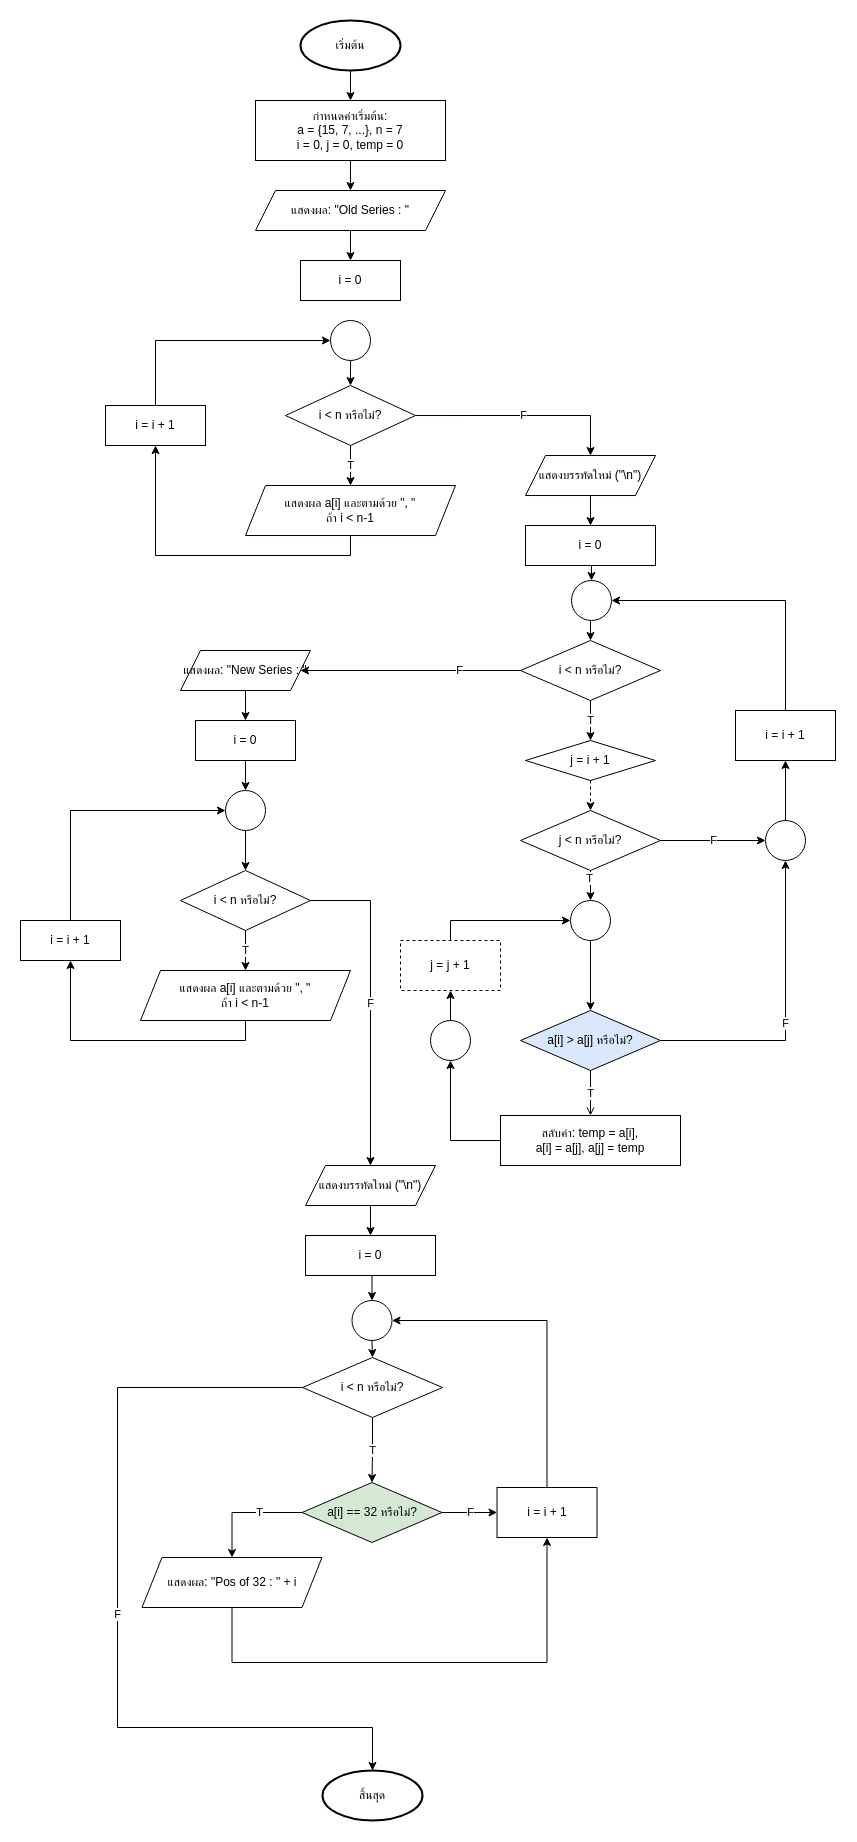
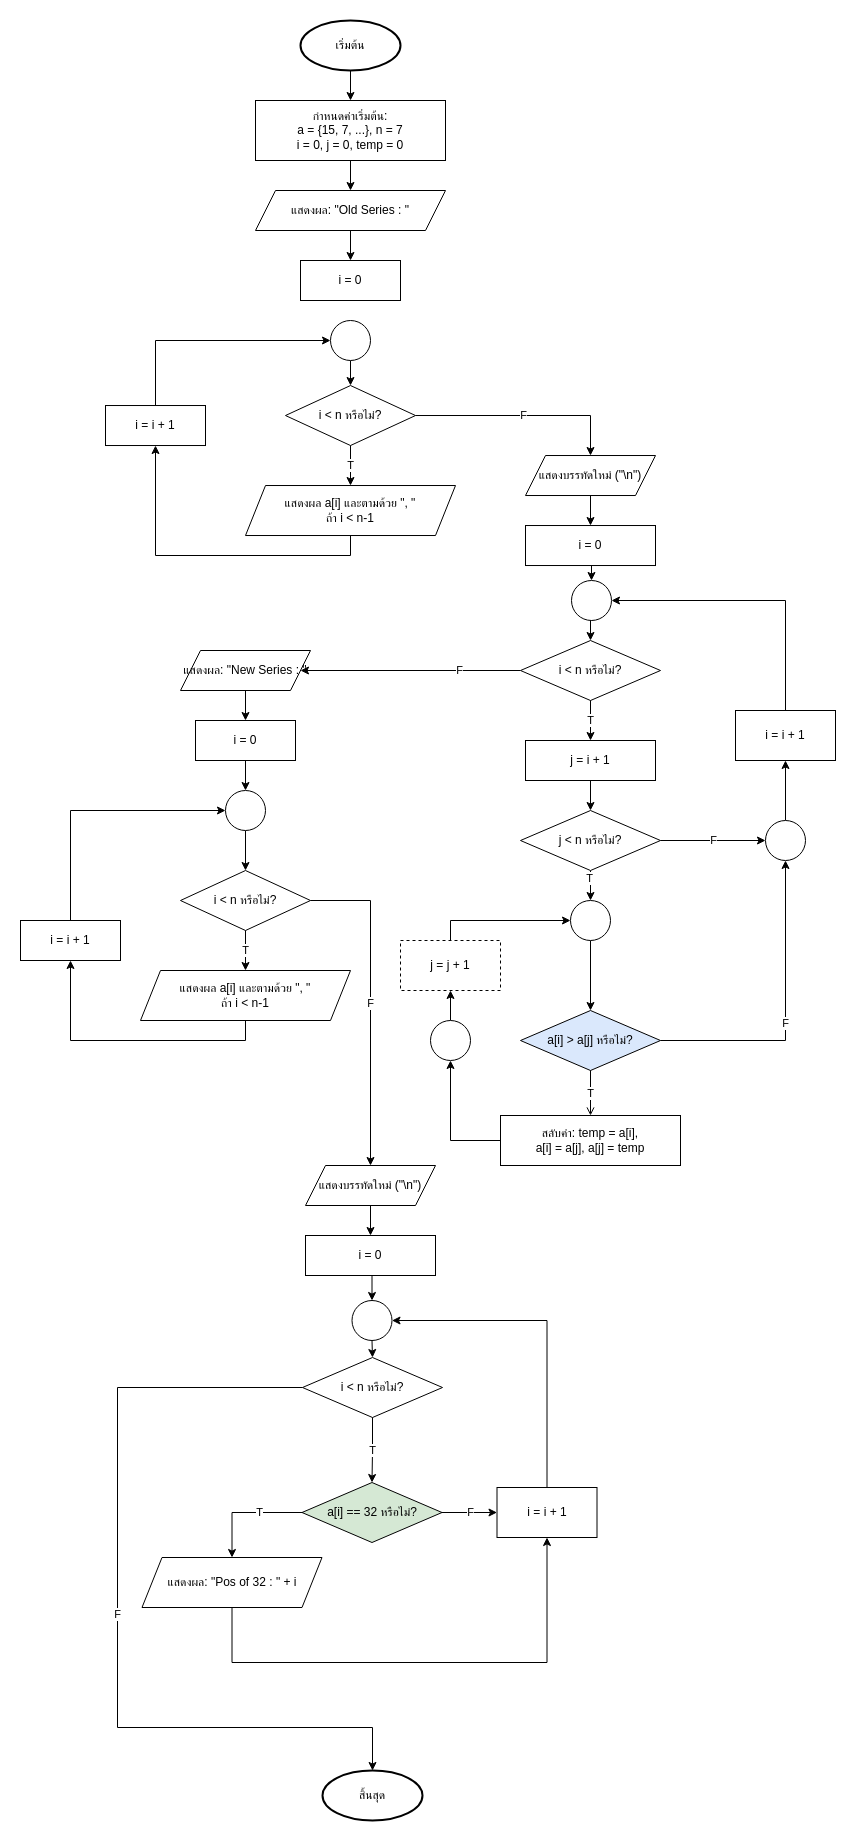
(591, 761) -> (591, 761)
(591, 792) -> (591, 792)
